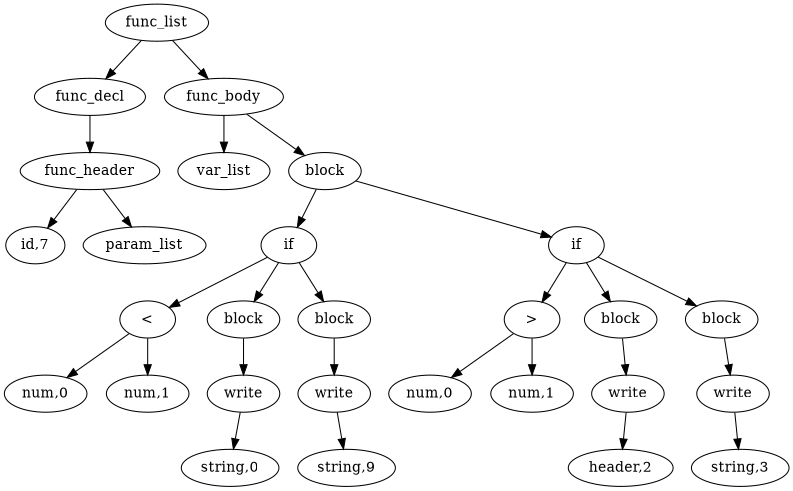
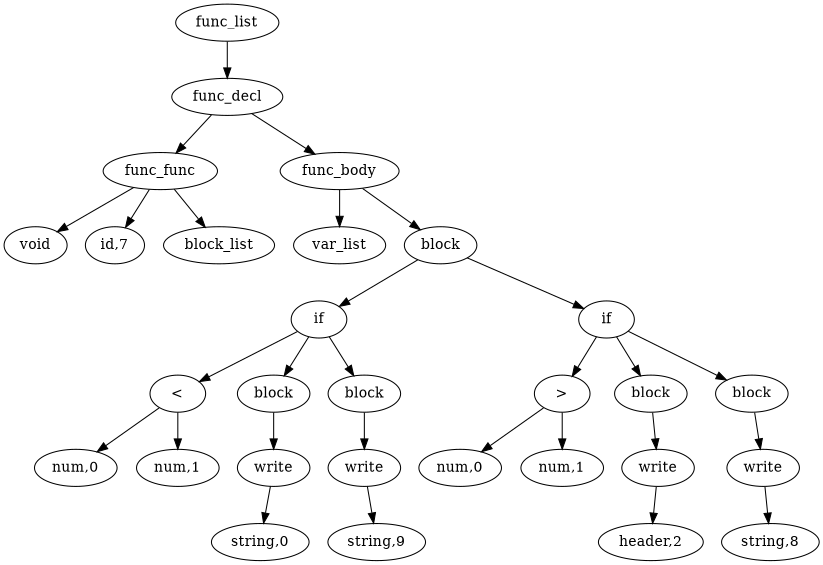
(187, 56) -> (279, 131)
(90, 171) -> (160, 171)
none -> (36, 245)
(145, 245) -> (219, 245)
(740, 468) -> (770, 542)
